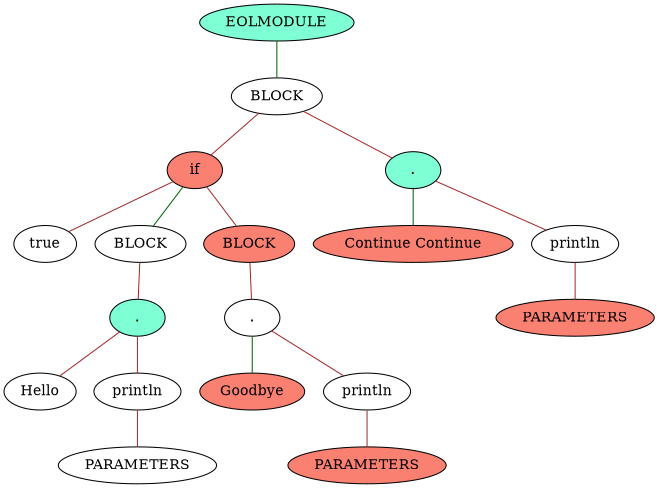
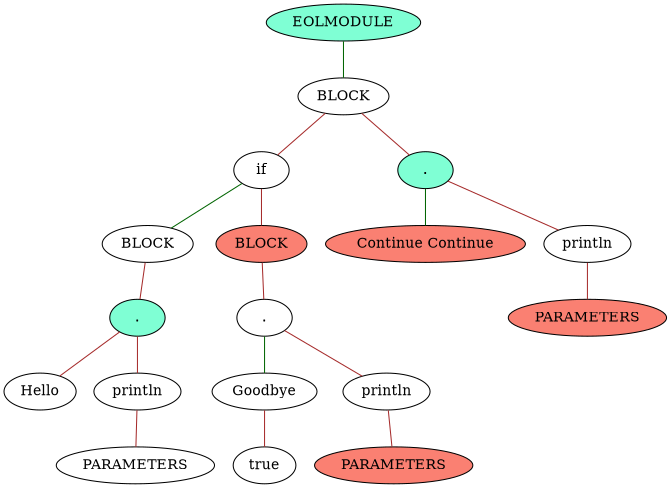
(195, 170) -> (261, 170)
(121, 207) -> (265, 429)
(252, 392) -> (265, 392)
